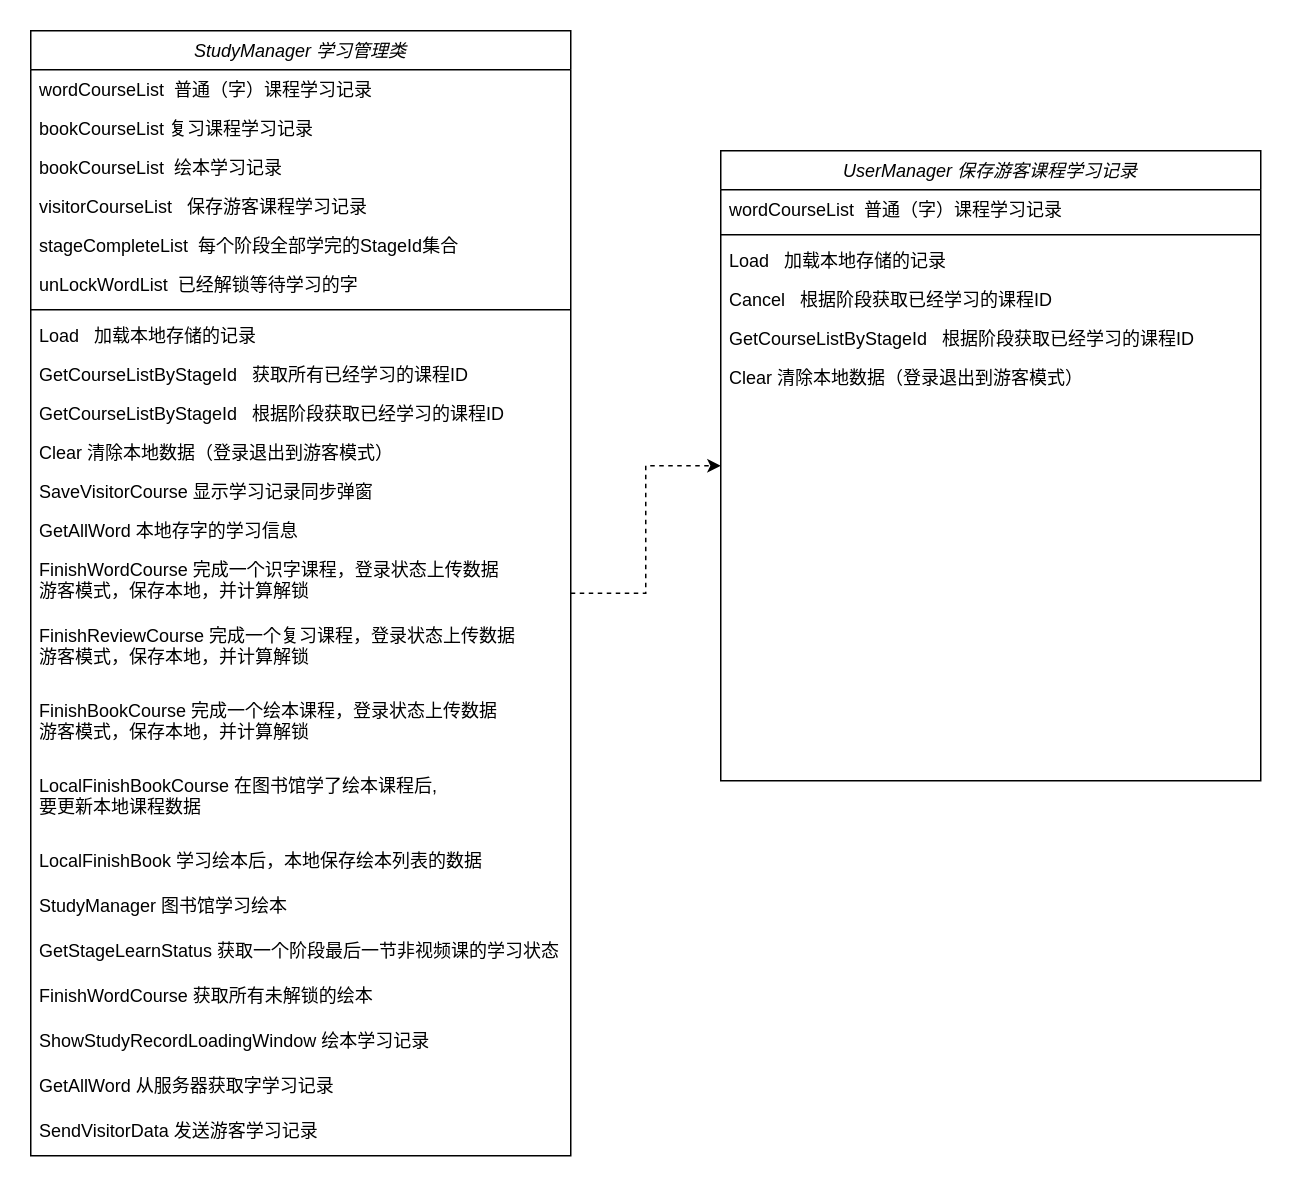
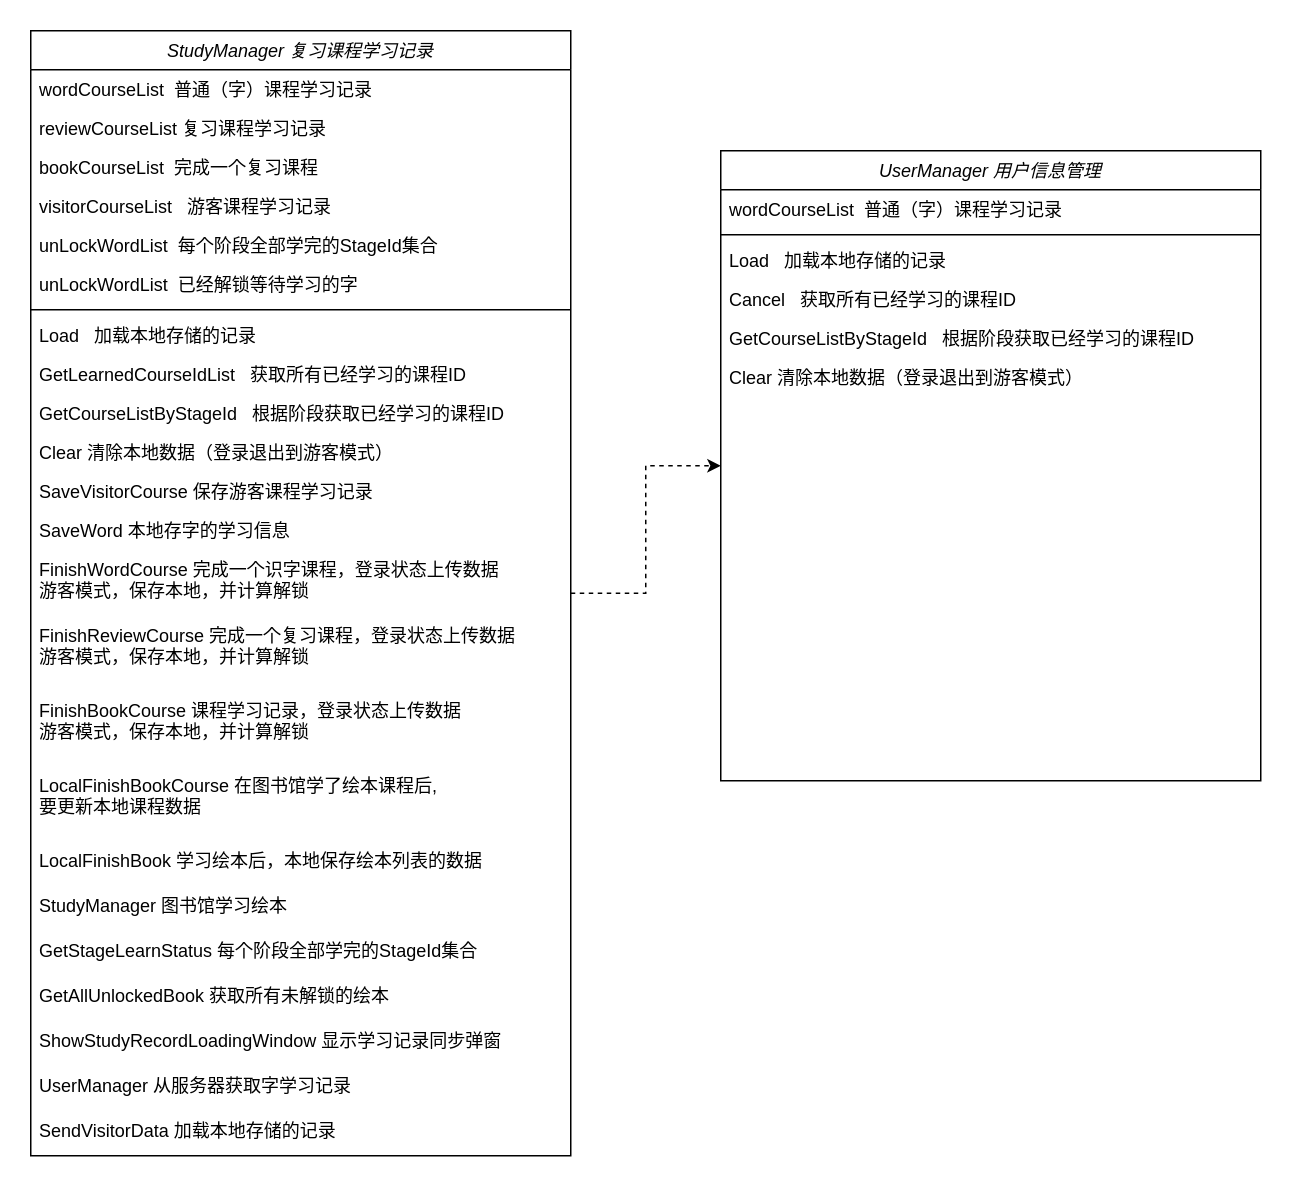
(300, 51) -> (300, 51)
(182, 129) -> (190, 129)
(169, 168) -> (187, 168)
(990, 171) -> (990, 171)
(218, 207) -> (200, 207)
(262, 246) -> (249, 246)
(897, 300) -> (879, 300)
(267, 375) -> (267, 375)
(213, 492) -> (213, 492)
(171, 531) -> (165, 531)
(273, 711) -> (255, 711)
(311, 951) -> (274, 951)
(210, 996) -> (218, 996)
(232, 1041) -> (268, 1041)
(186, 1086) -> (196, 1086)
(185, 1131) -> (194, 1131)
